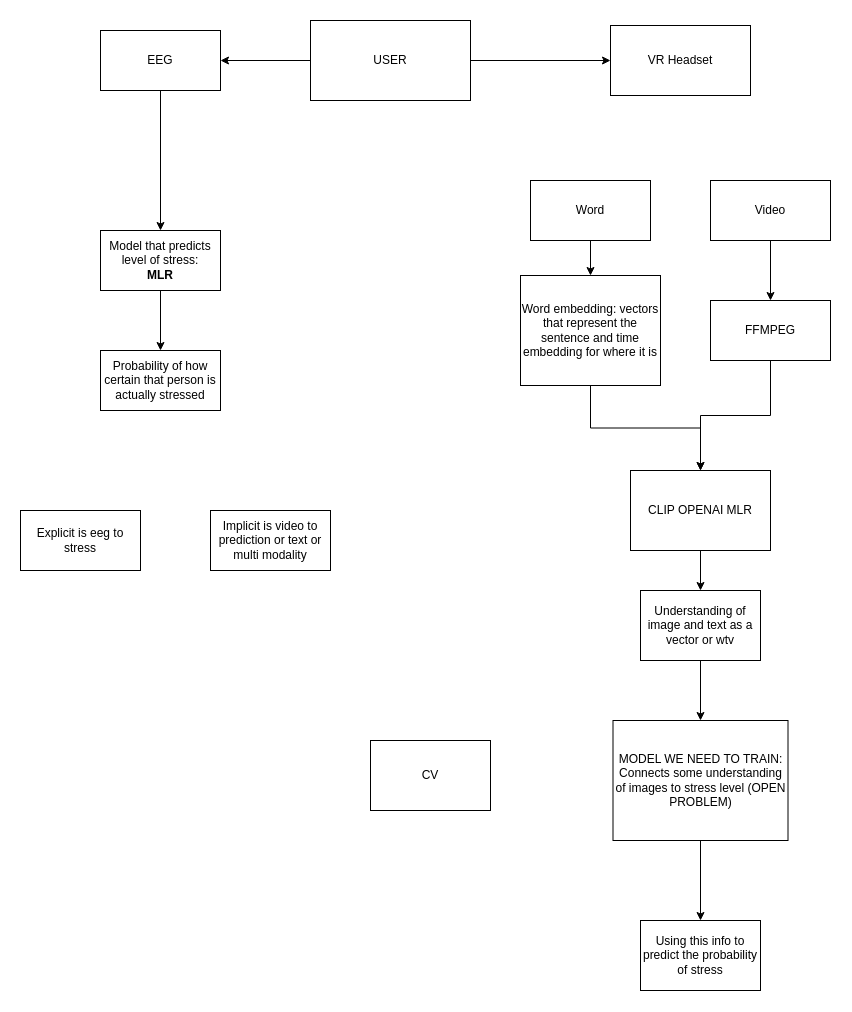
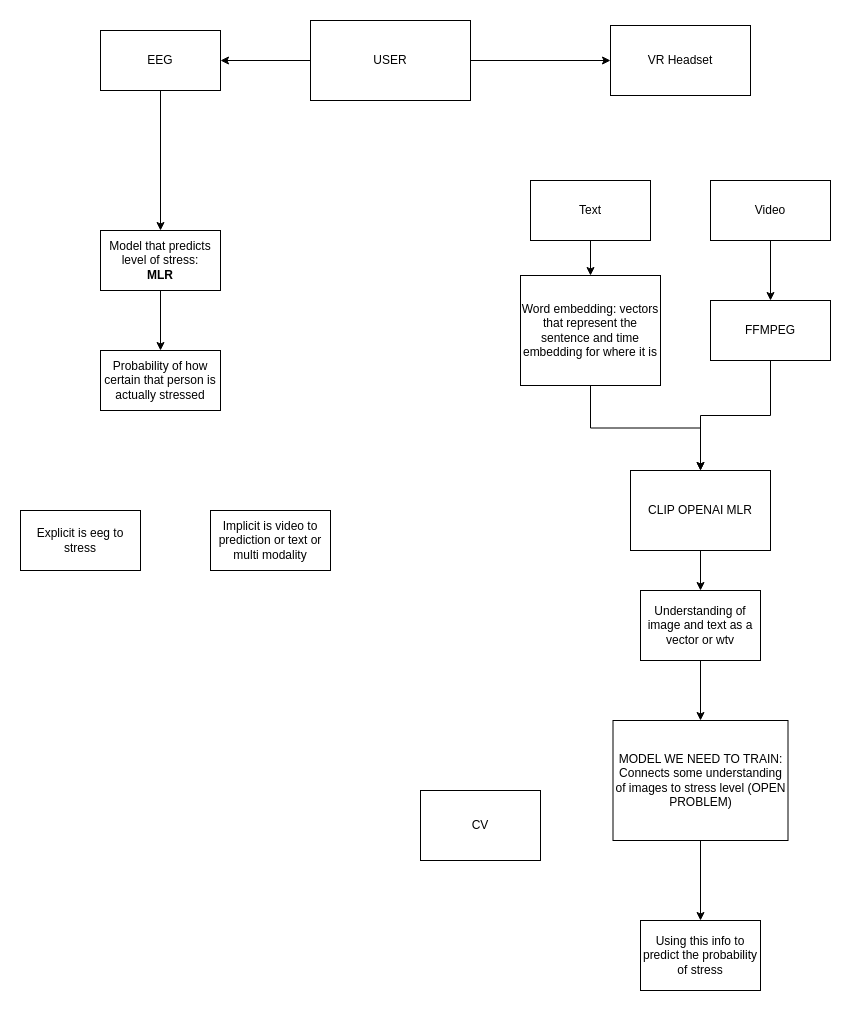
(591, 211) -> (591, 211)
(431, 776) -> (481, 826)
